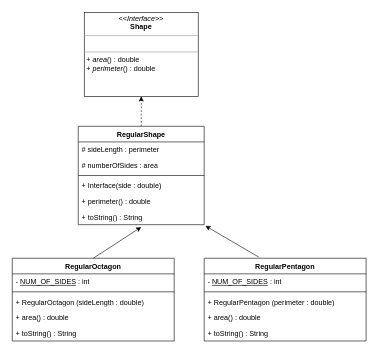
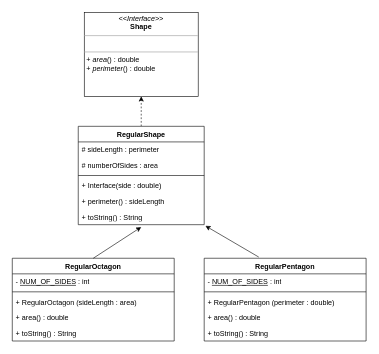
(121, 202) -> (129, 202)
(85, 303) -> (82, 303)
